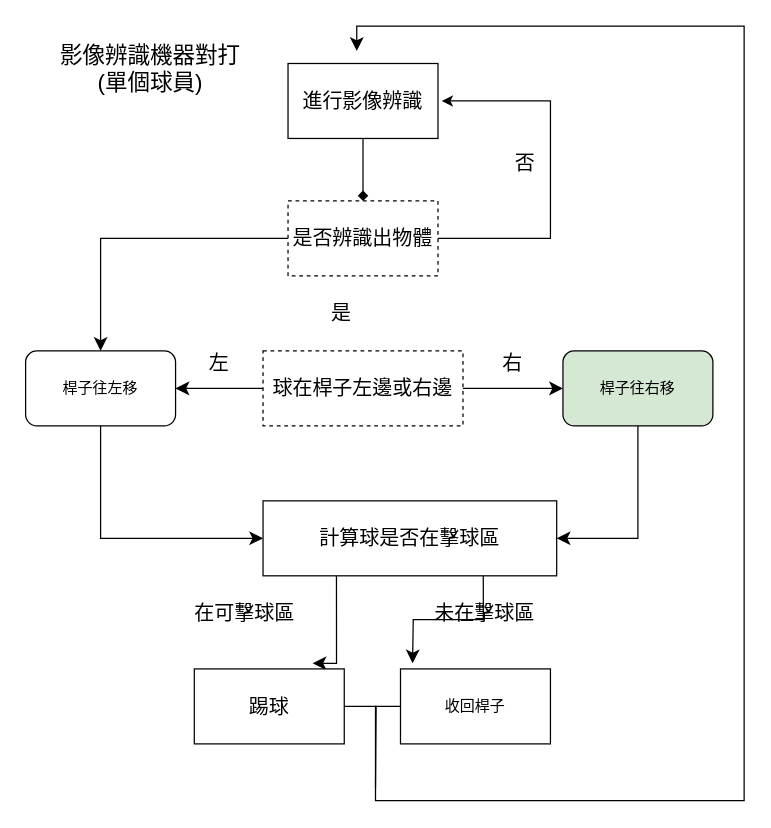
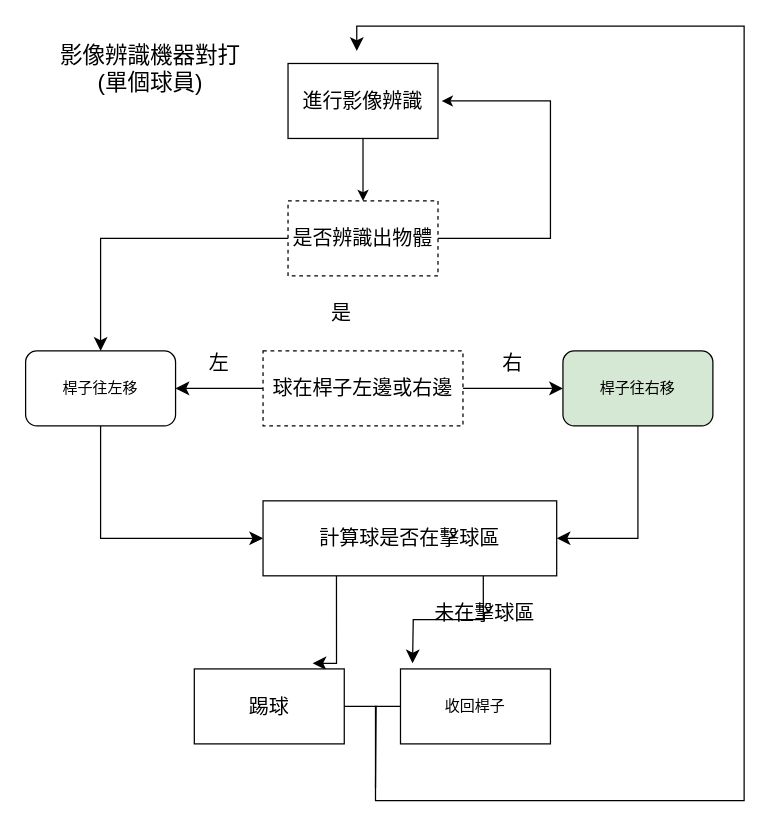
(526, 163) -> none
(363, 190) -> (363, 191)
(244, 613) -> none
